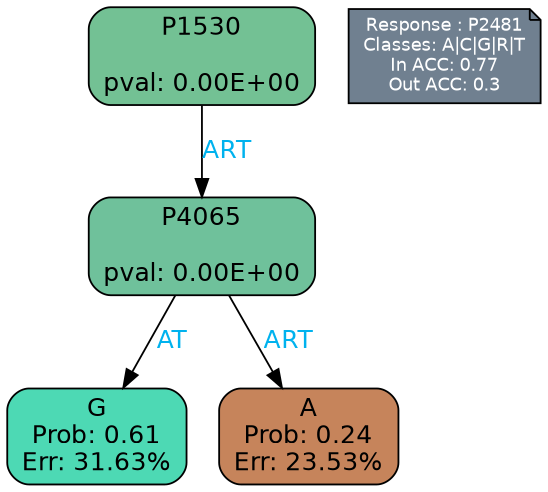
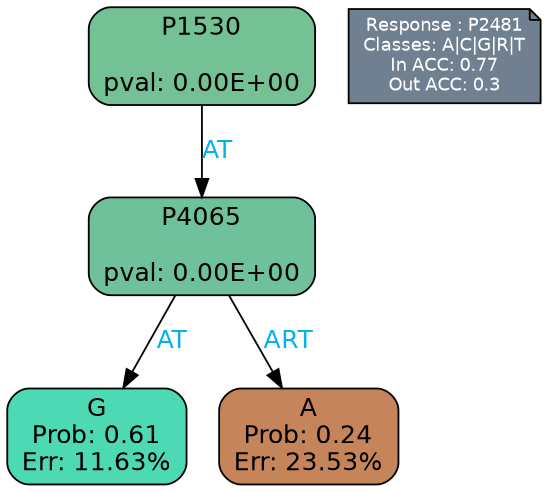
(227, 151) -> (217, 151)
(97, 436) -> (97, 436)
